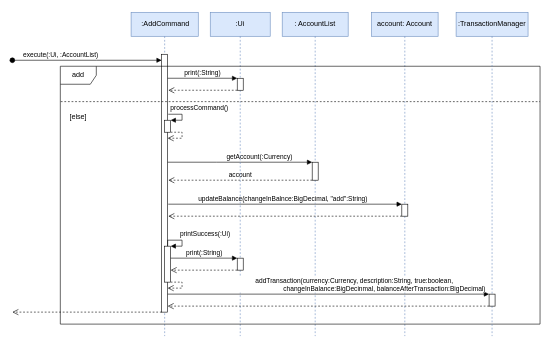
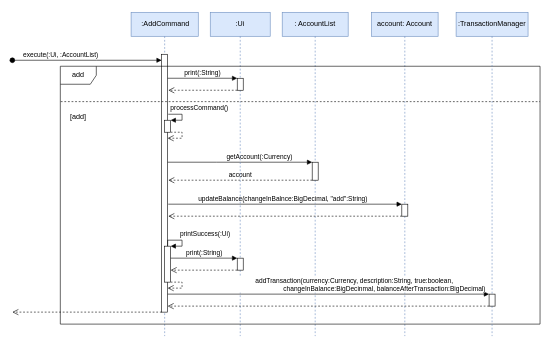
(78, 117) -> (78, 117)
